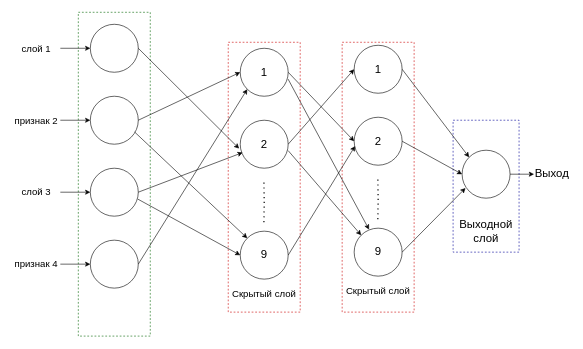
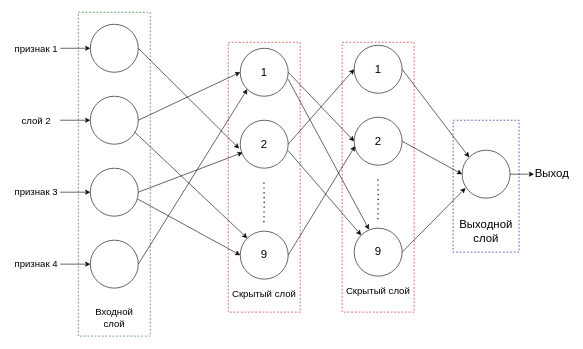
(36, 48) -> (36, 48)
(36, 120) -> (36, 120)
(36, 192) -> (36, 192)
none -> (114, 318)
